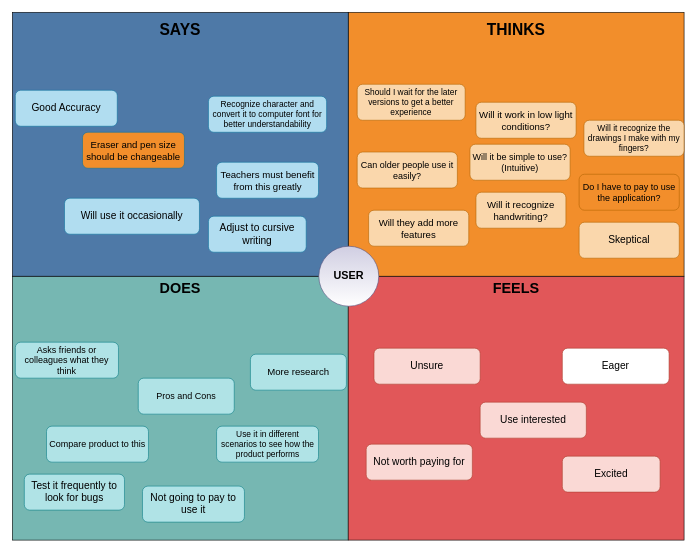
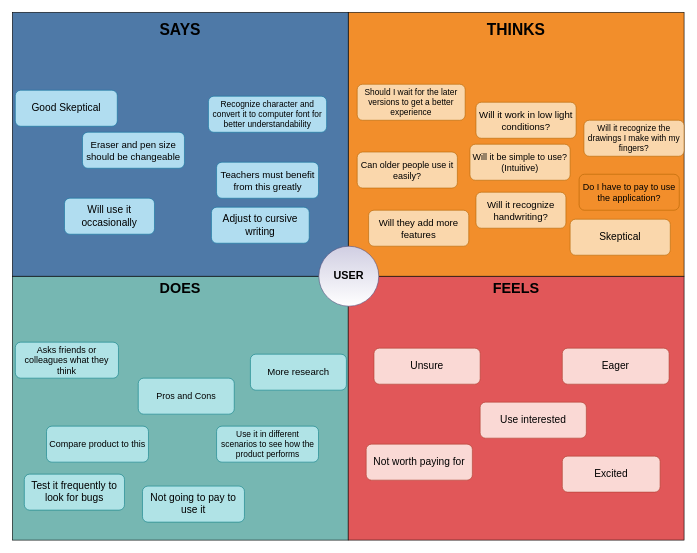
(66, 108) -> (66, 108)
(134, 150) -> (134, 150)
(132, 216) -> (110, 216)
(257, 234) -> (260, 225)
(629, 240) -> (620, 237)
(616, 366) -> (616, 366)
